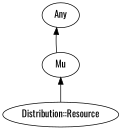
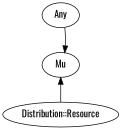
(56, 44) -> (65, 37)
